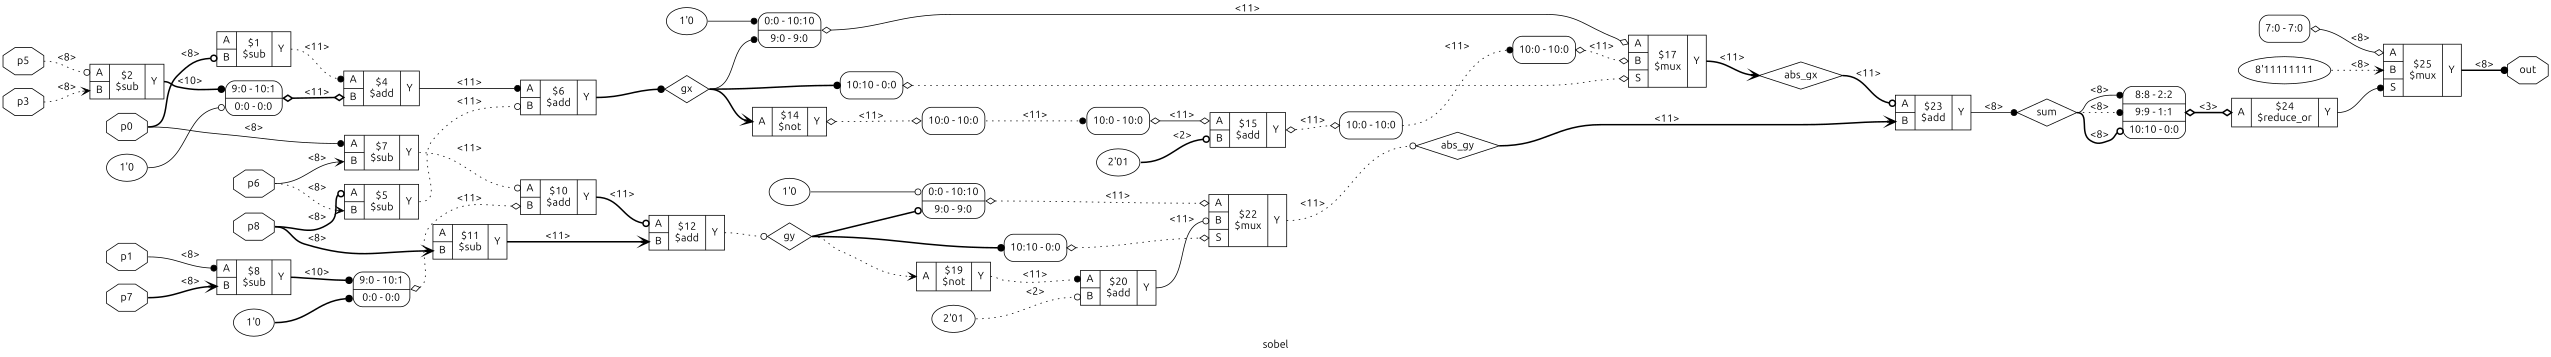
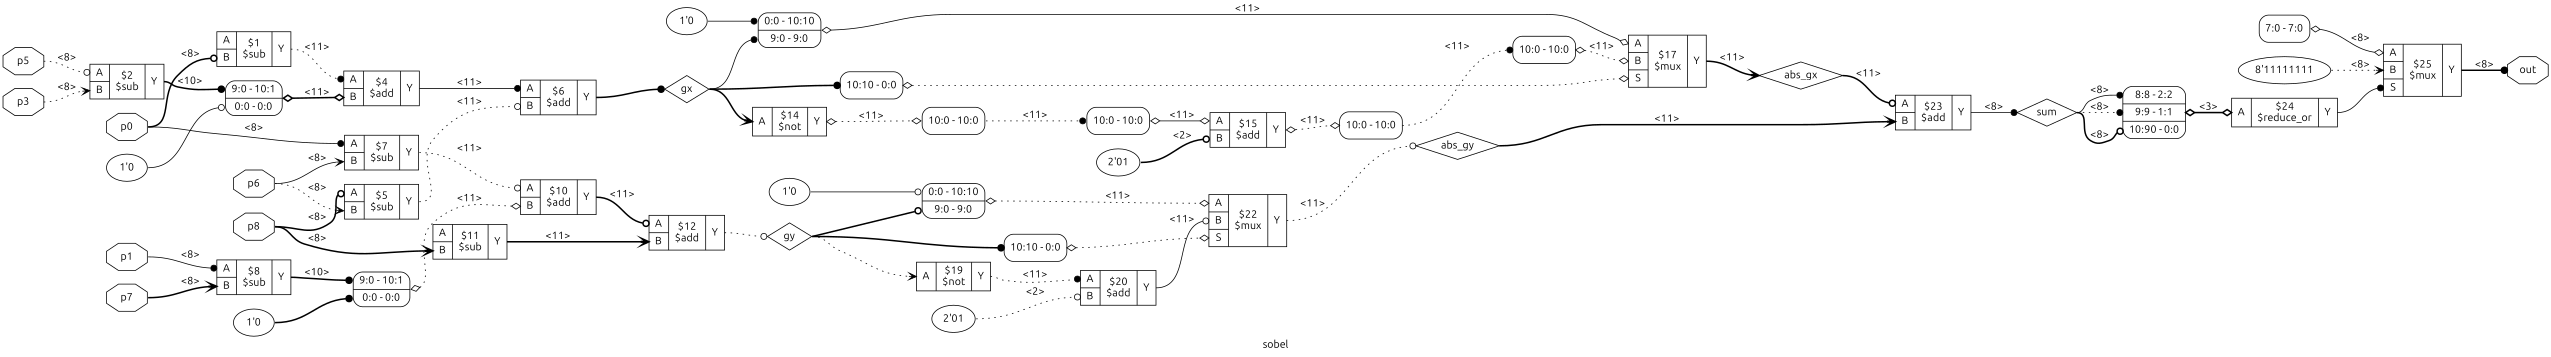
(2154, 130) -> (2154, 130)
